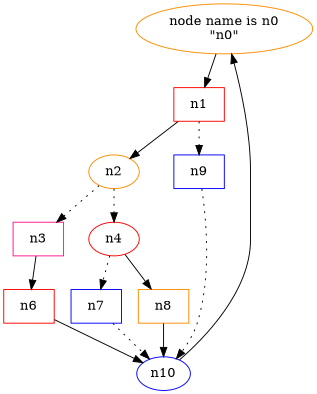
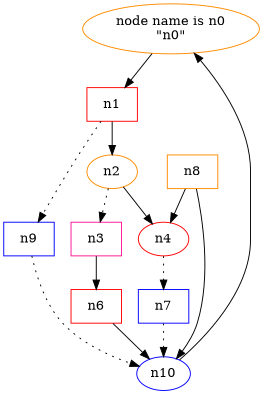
(114, 201) -> (135, 202)
(135, 268) -> (180, 201)
